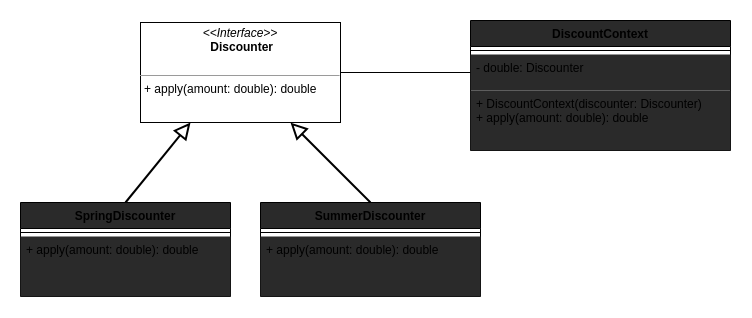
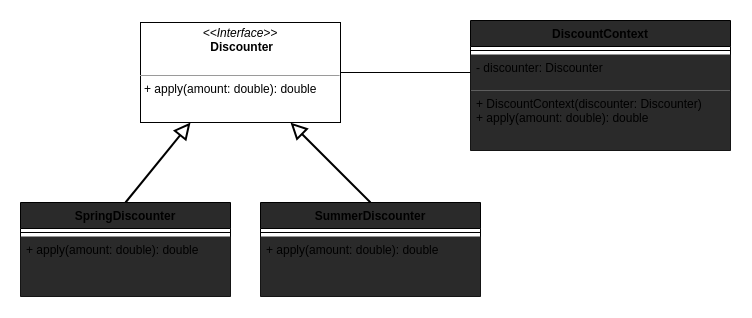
(535, 68) -> (549, 68)
